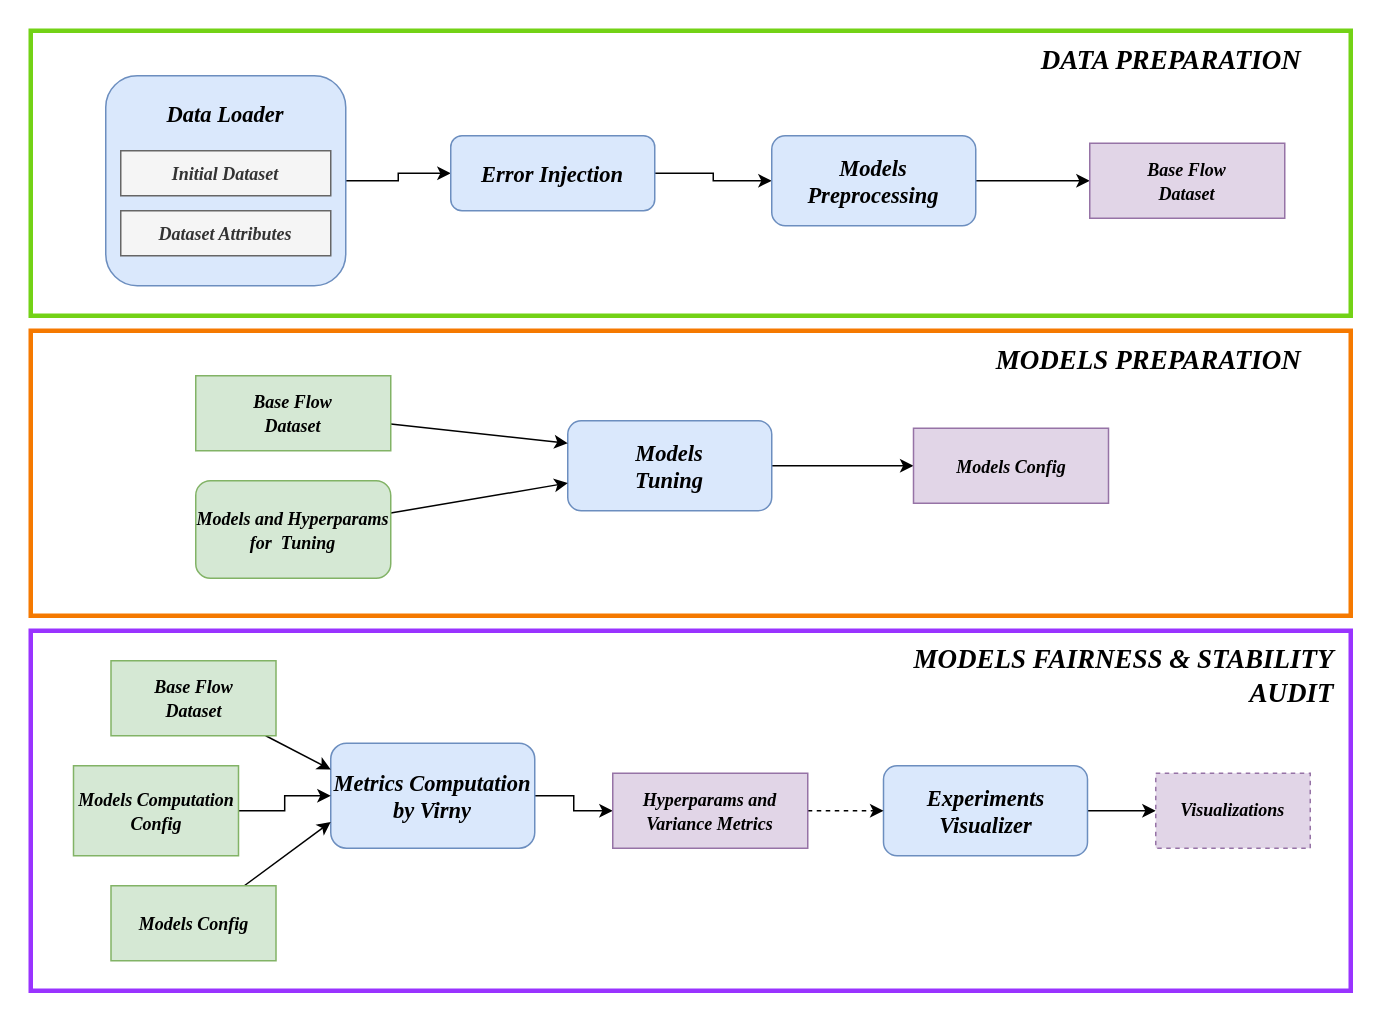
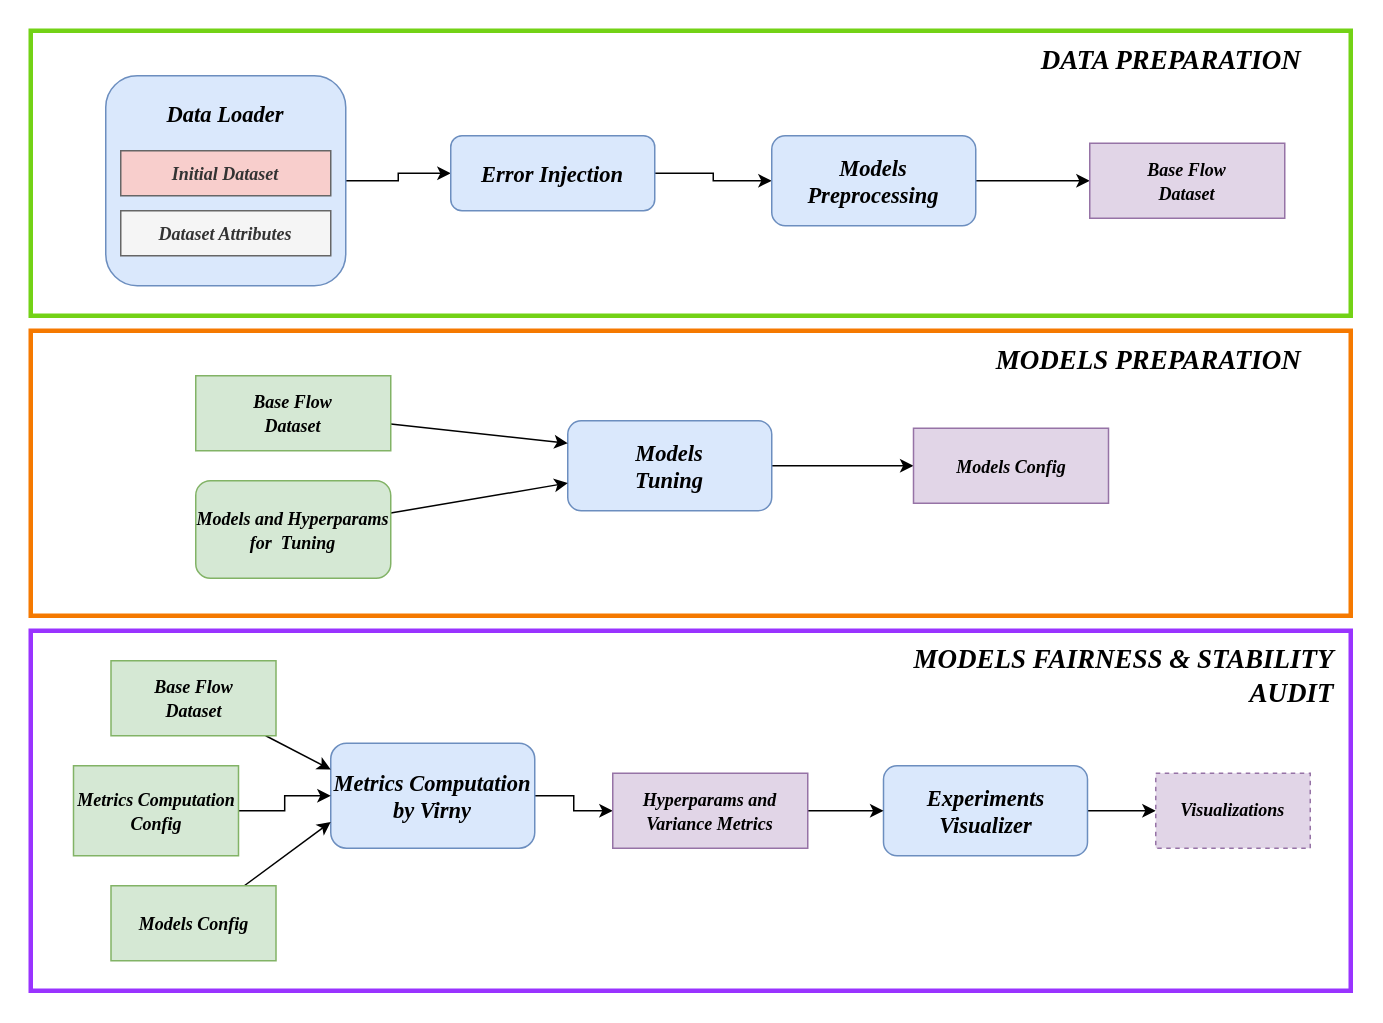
(226, 173) -> (226, 173)
(157, 811) -> (157, 811)
(841, 811) -> (841, 811)
